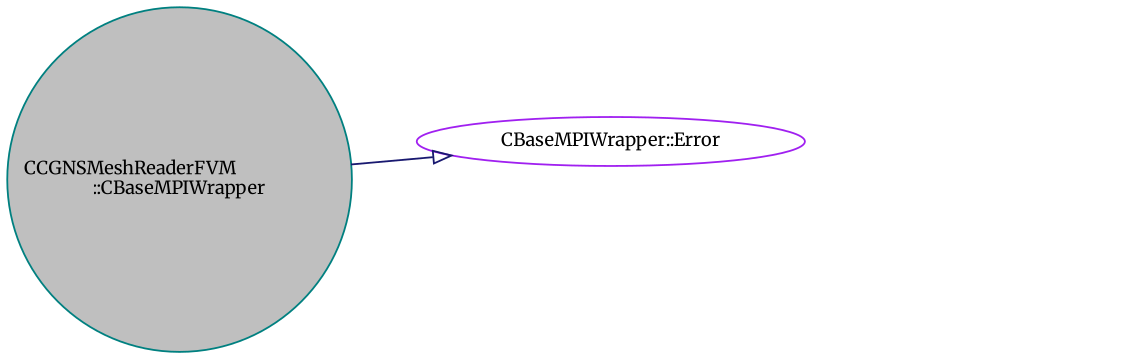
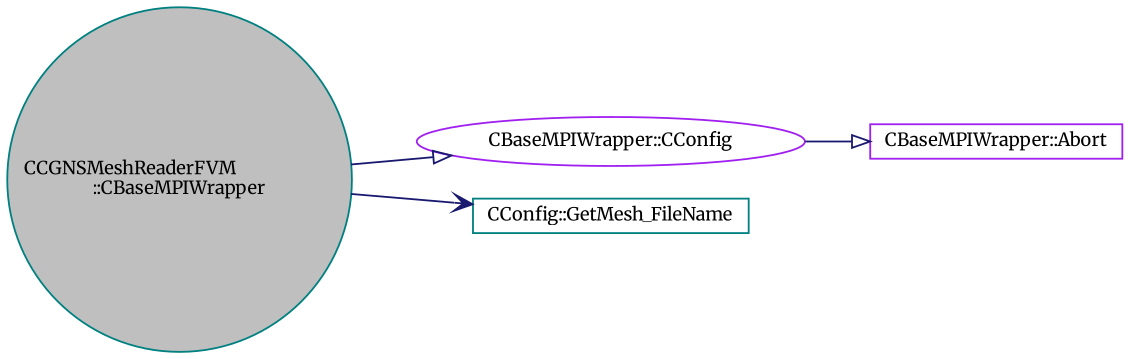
(611, 141) -> (611, 141)
none -> (996, 141)
none -> (611, 216)
